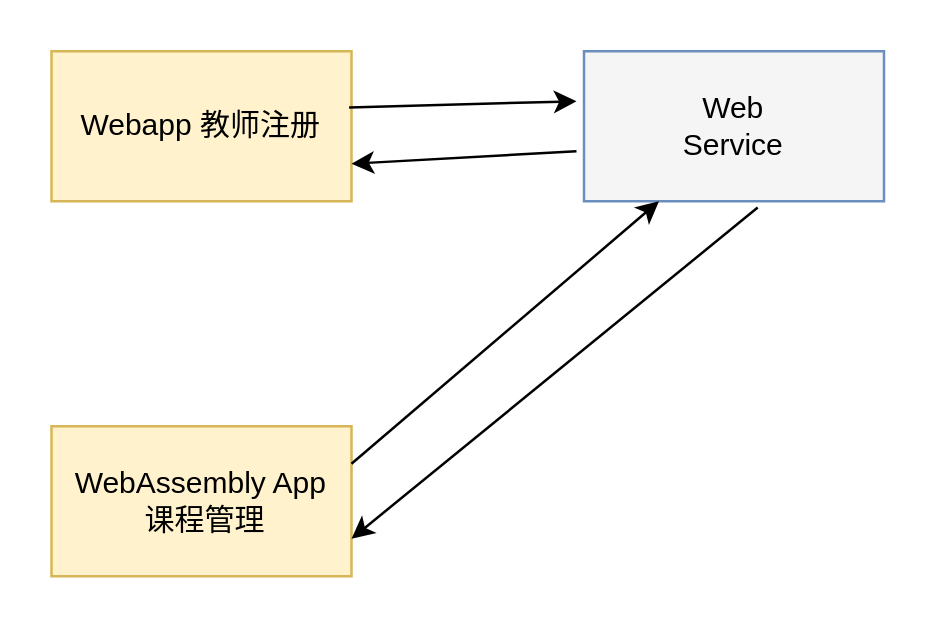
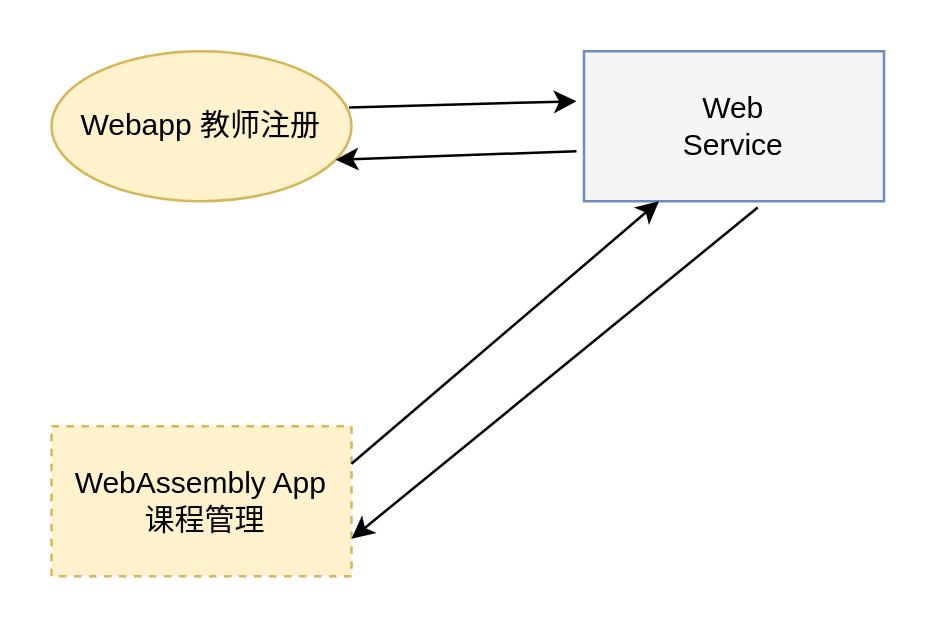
(201, 126) -> (201, 126)
(201, 501) -> (201, 501)
